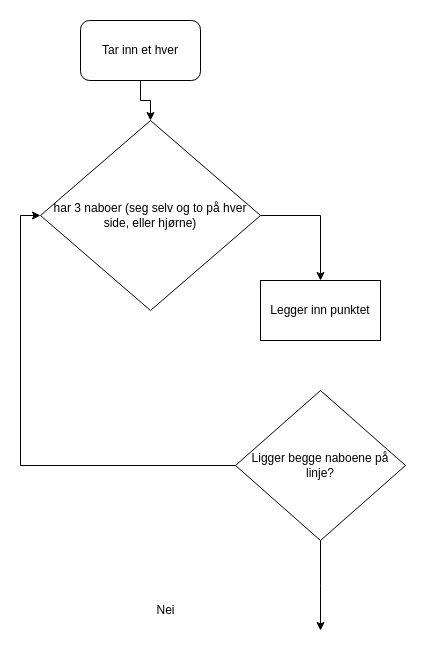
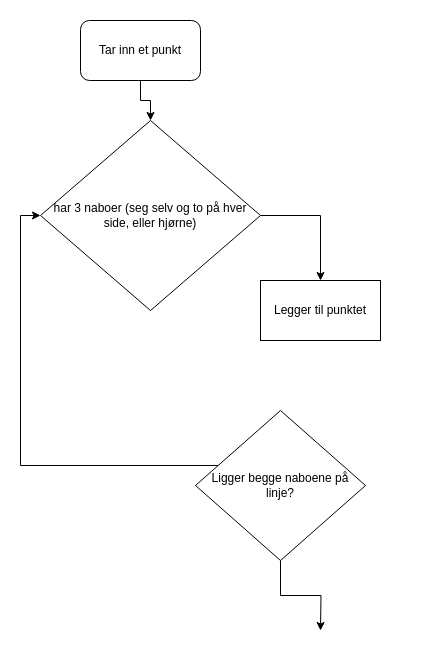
(141, 51) -> (141, 51)
(321, 311) -> (321, 311)
(321, 466) -> (281, 486)
(166, 611) -> none
